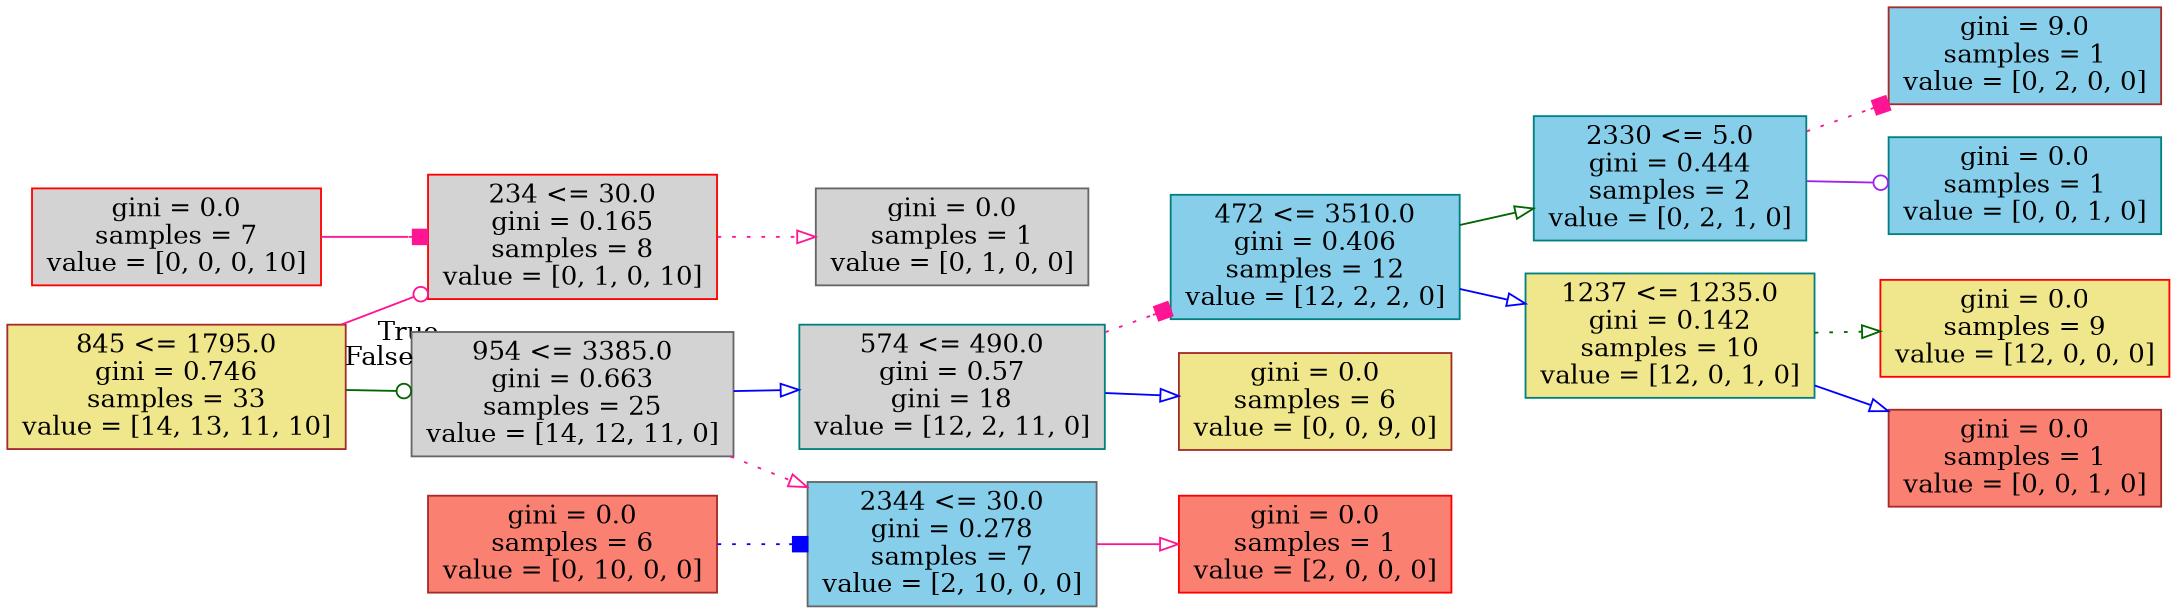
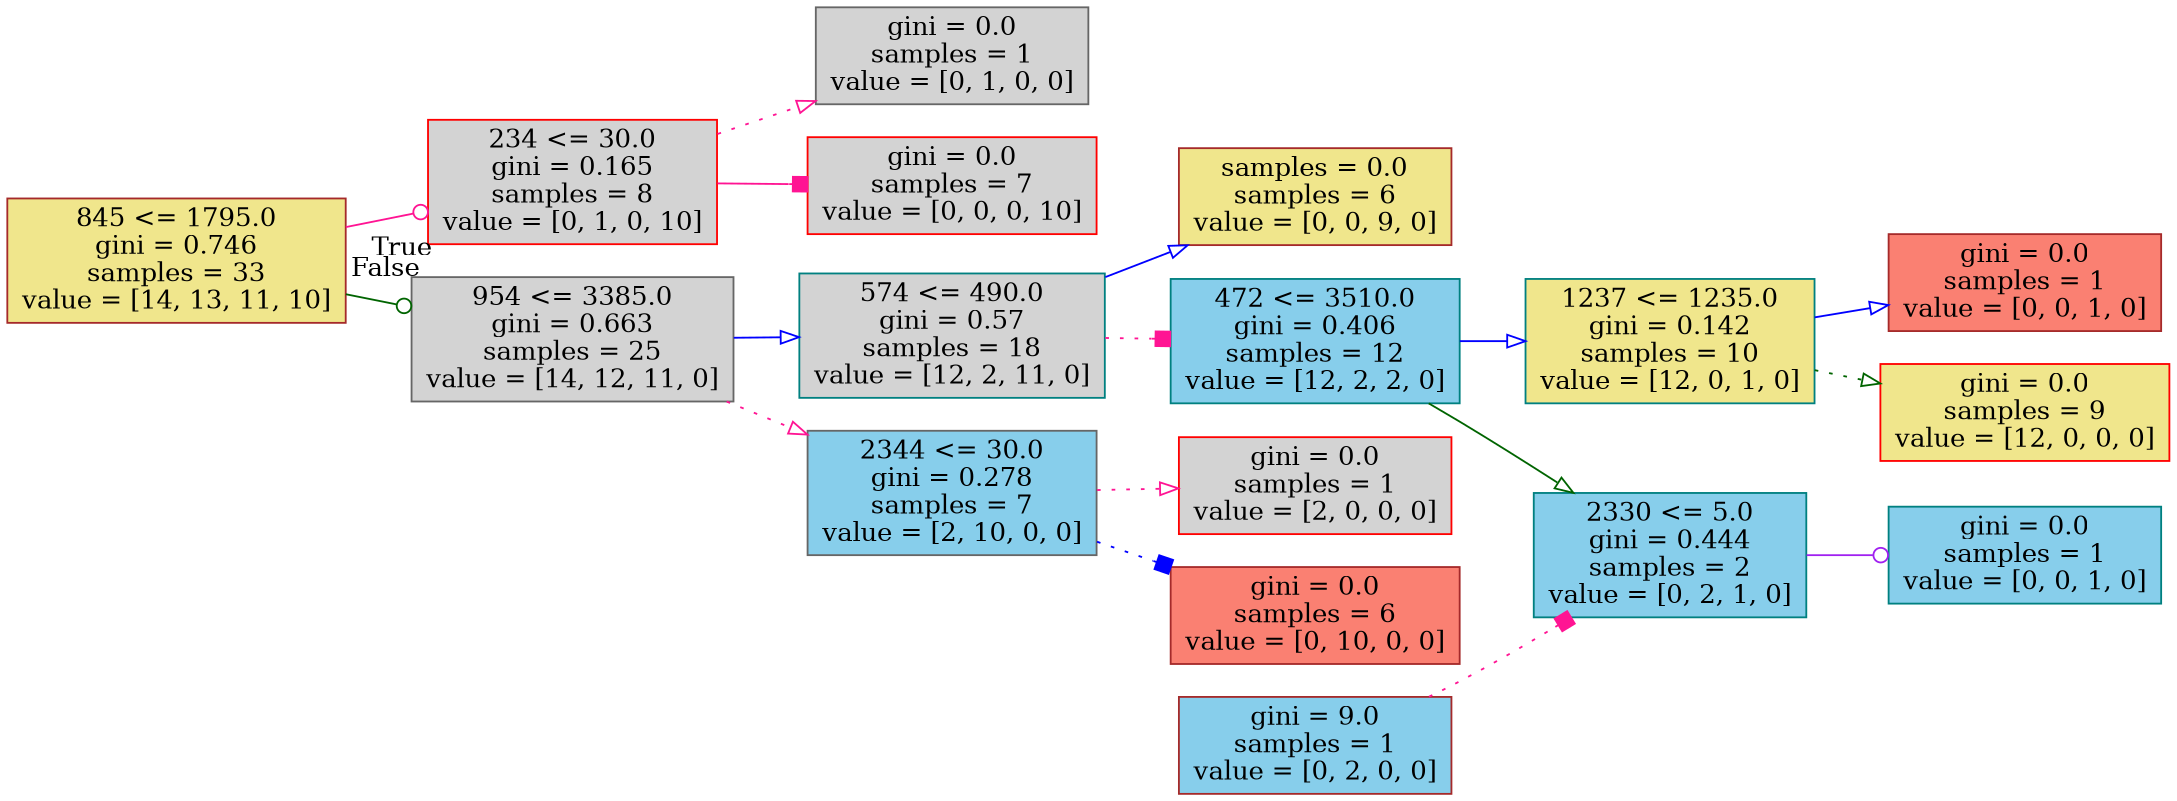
(1838, 120) -> (1493, 663)
(365, 237) -> (753, 184)
(952, 387) -> (952, 336)
(1315, 402) -> (1315, 197)
(753, 544) -> (1125, 551)
(1128, 544) -> (1128, 489)
(1315, 544) -> (1315, 486)
